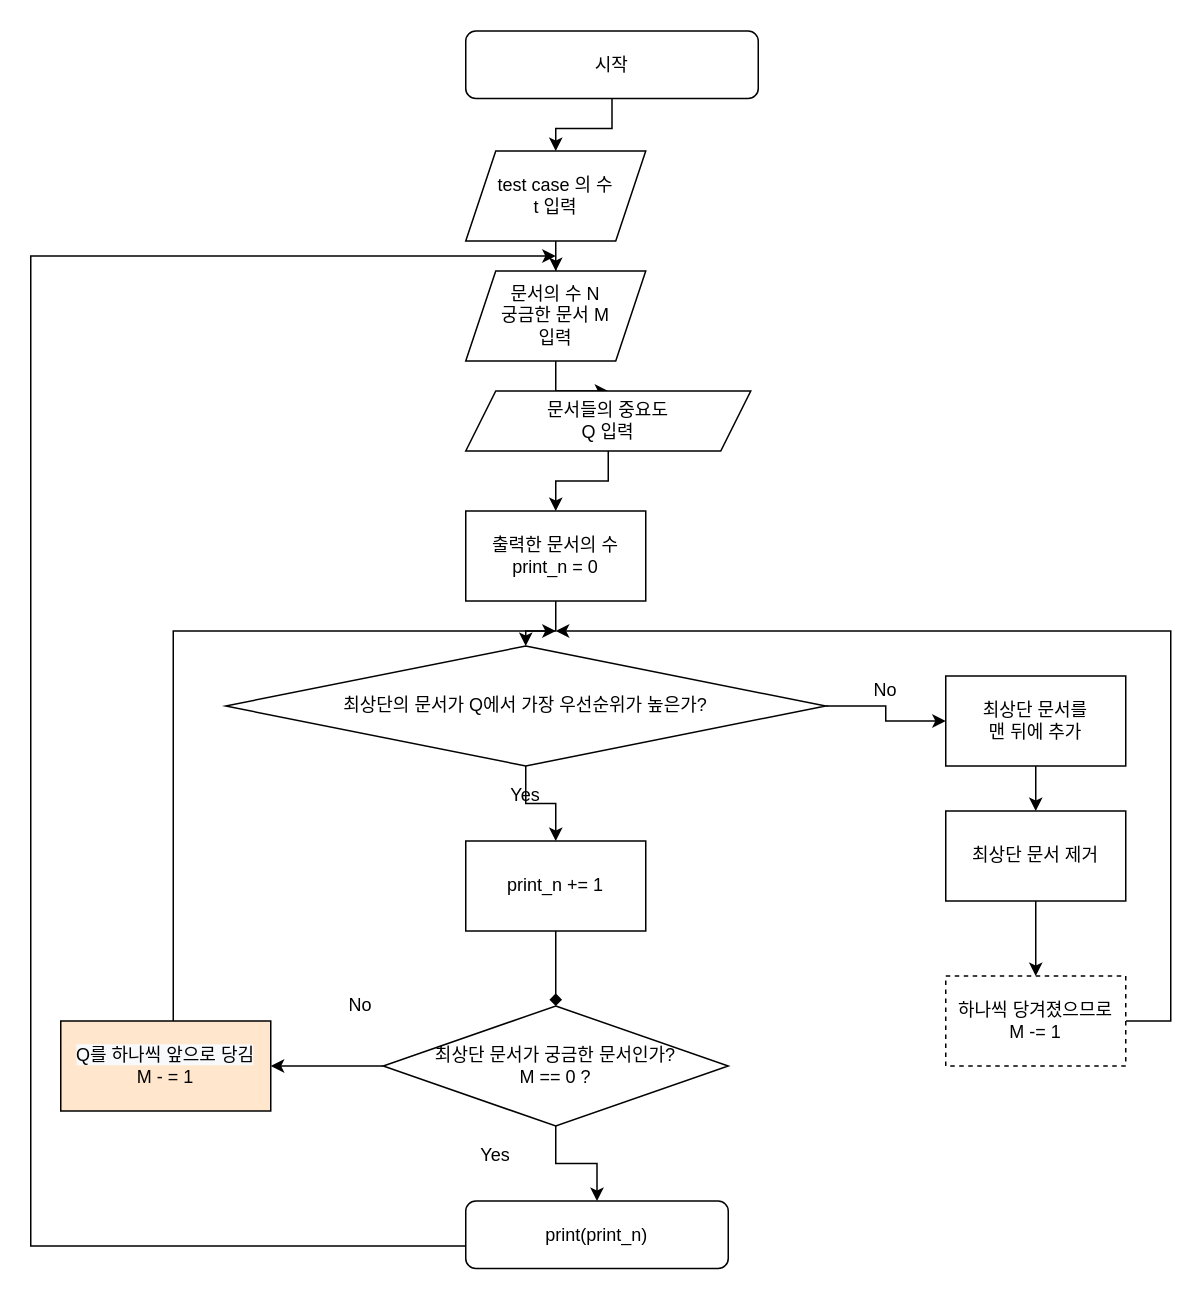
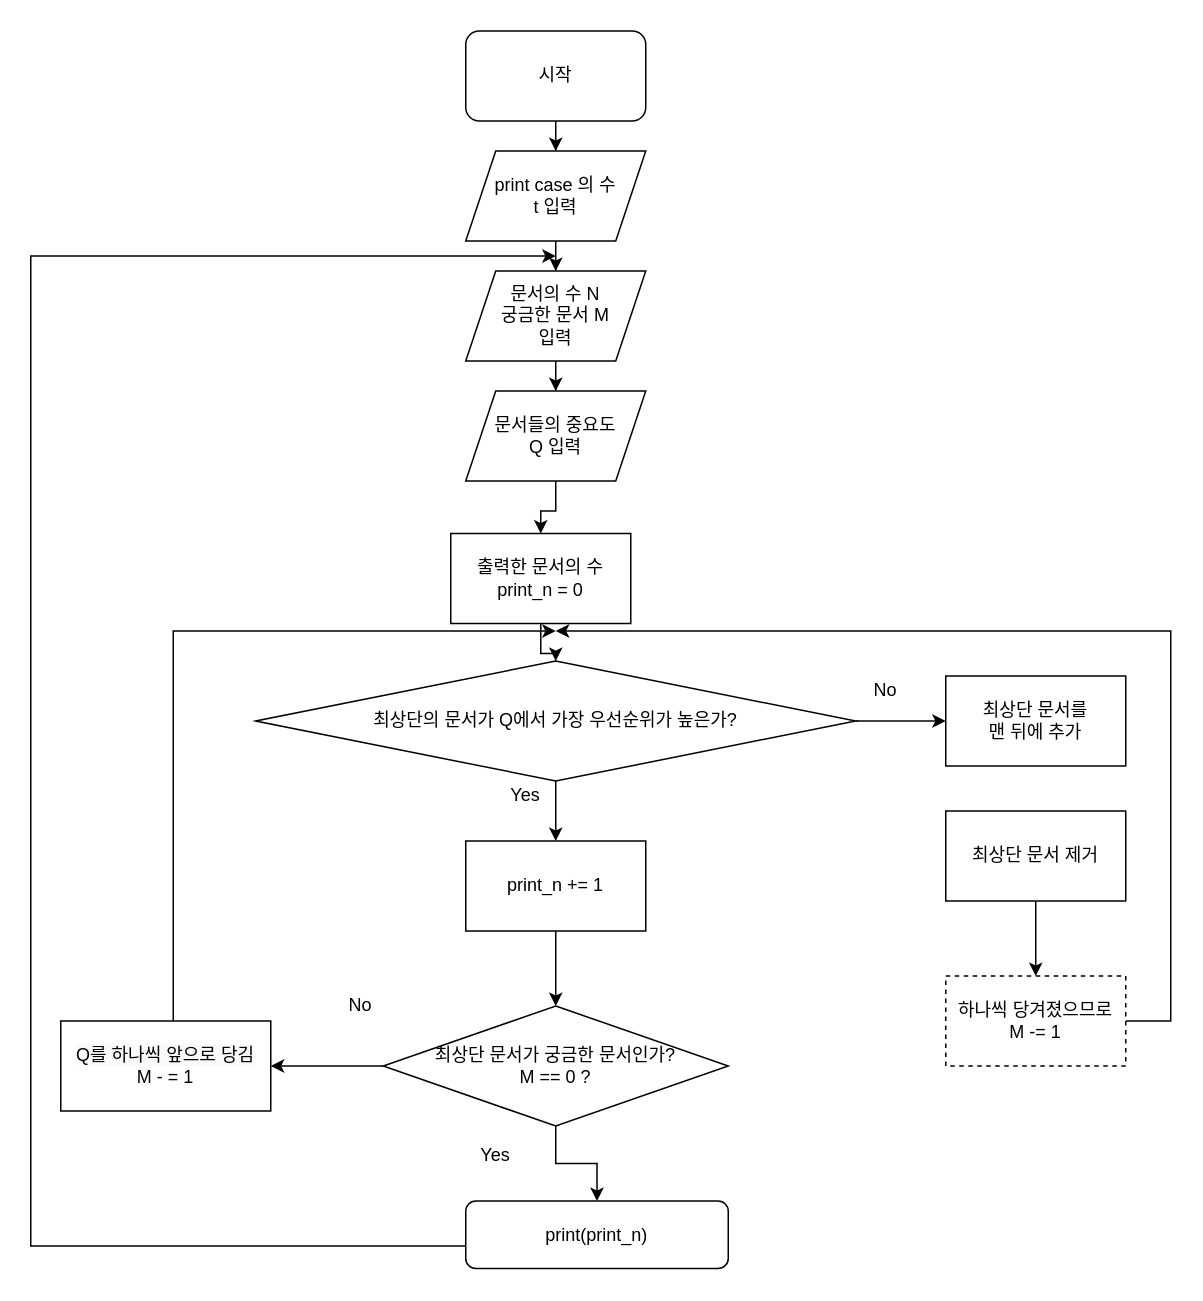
(612, 65) -> (556, 76)
(556, 196) -> (556, 196)
(608, 421) -> (556, 436)
(556, 556) -> (541, 578)
(526, 706) -> (556, 721)
(1036, 794) -> none
(556, 993) -> (556, 994)
(166, 1066) -> (166, 1066)
